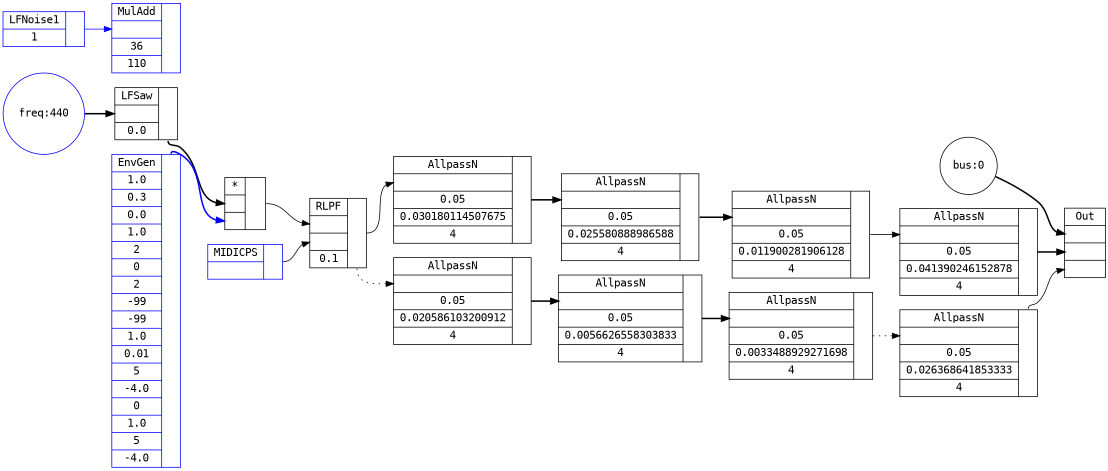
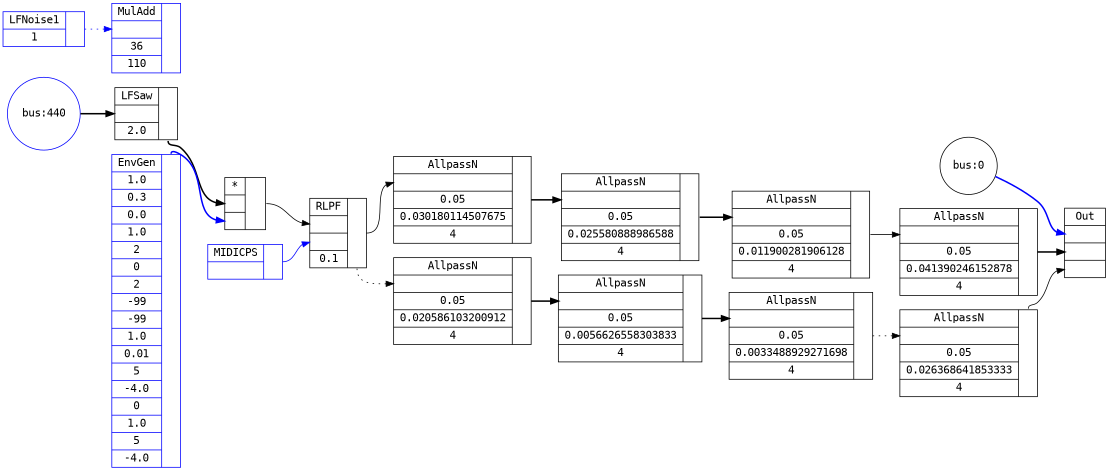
(94, 29) -> (94, 29)
(44, 114) -> (44, 114)
(137, 131) -> (137, 131)
(1033, 198) -> (1033, 198)
(294, 255) -> (294, 255)
